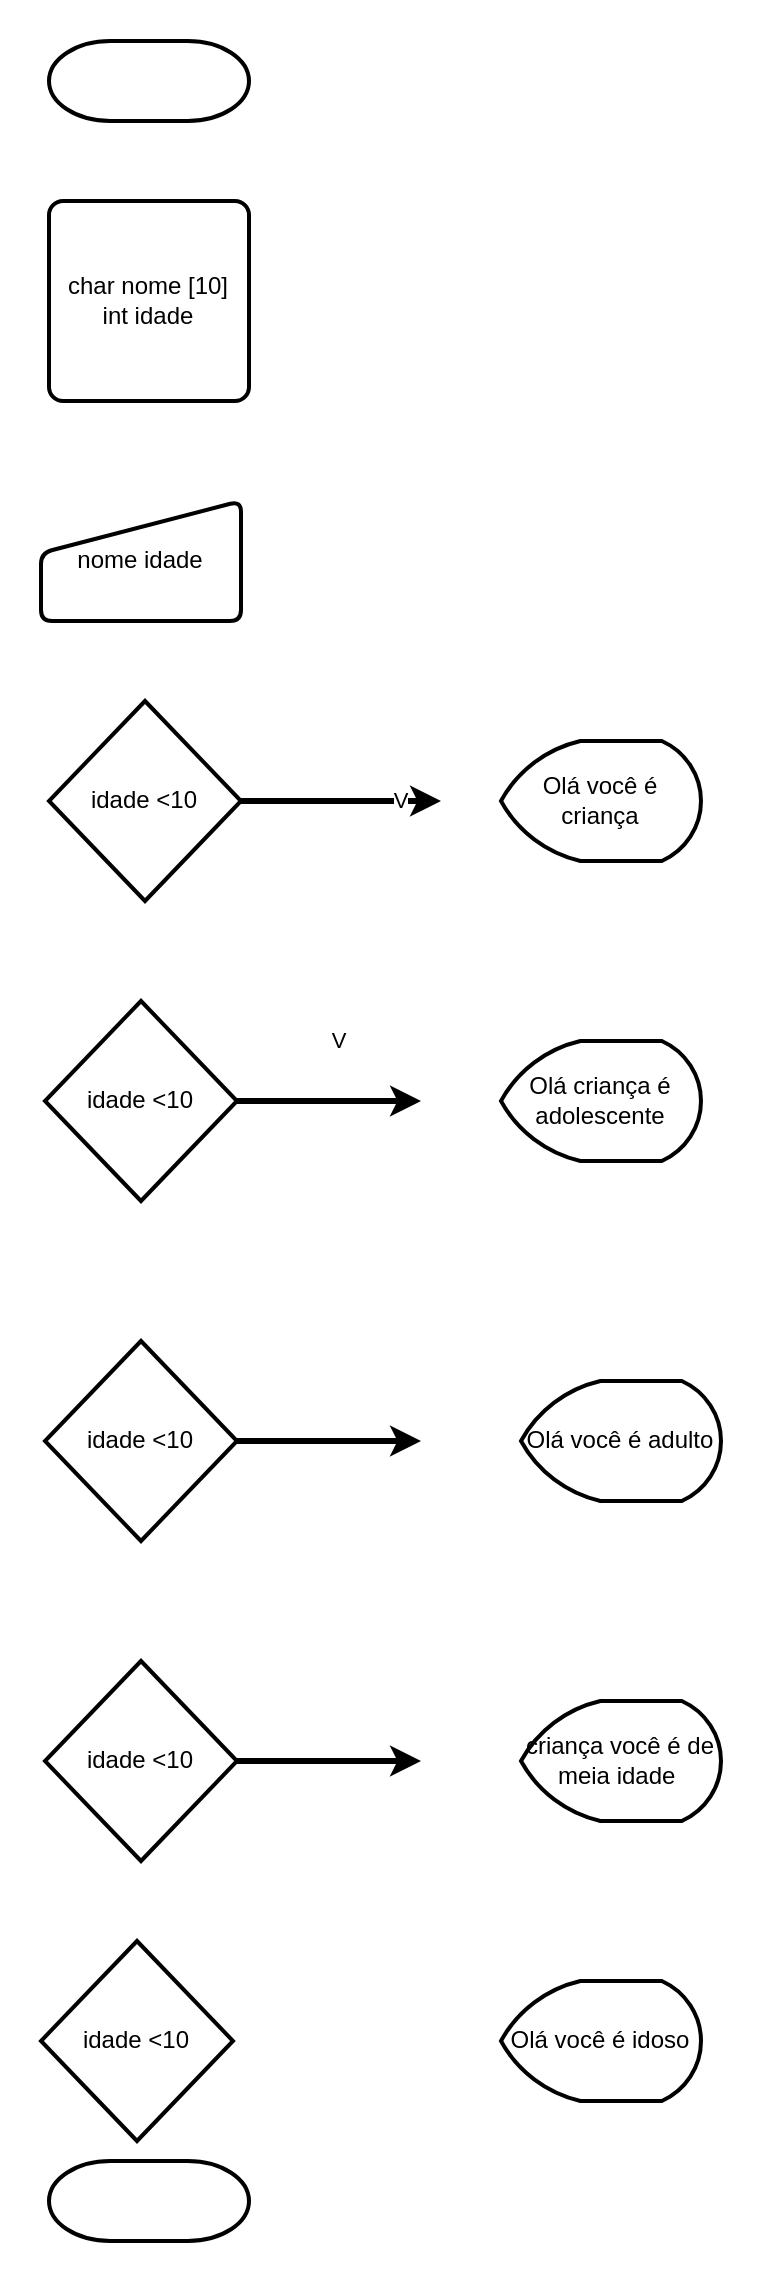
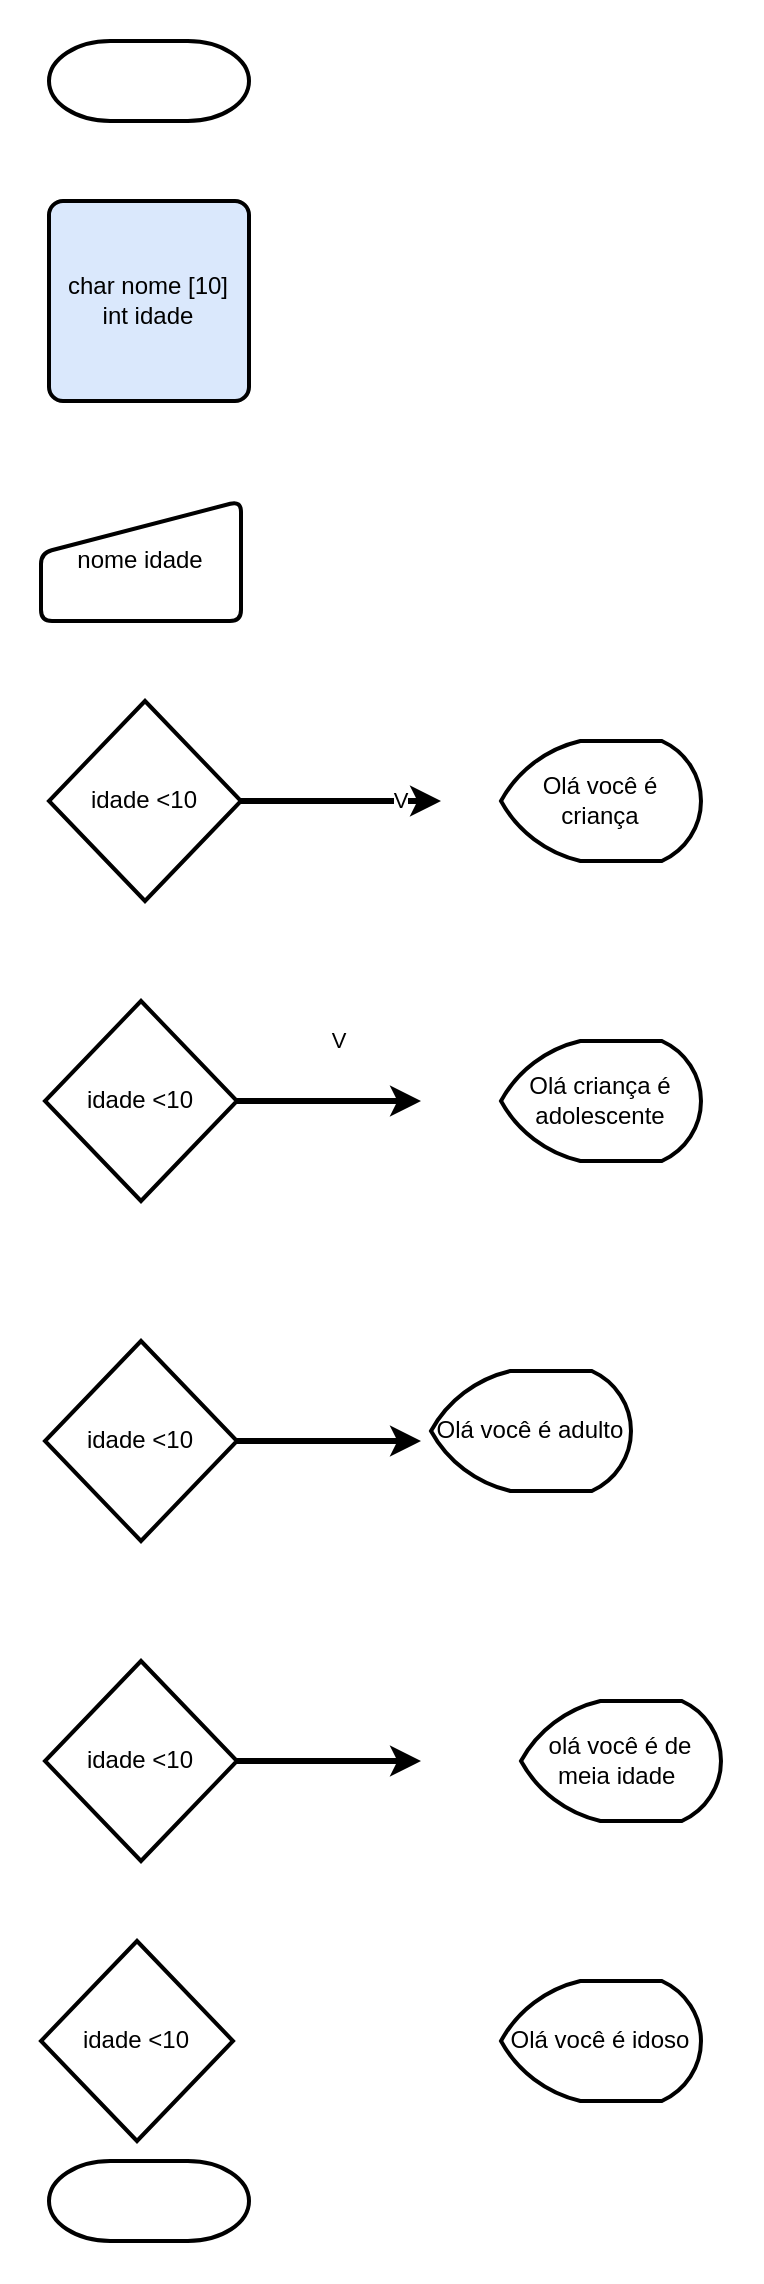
(149, 301) -> (149, 301)
(621, 1441) -> (531, 1431)
(621, 1761) -> (621, 1761)
